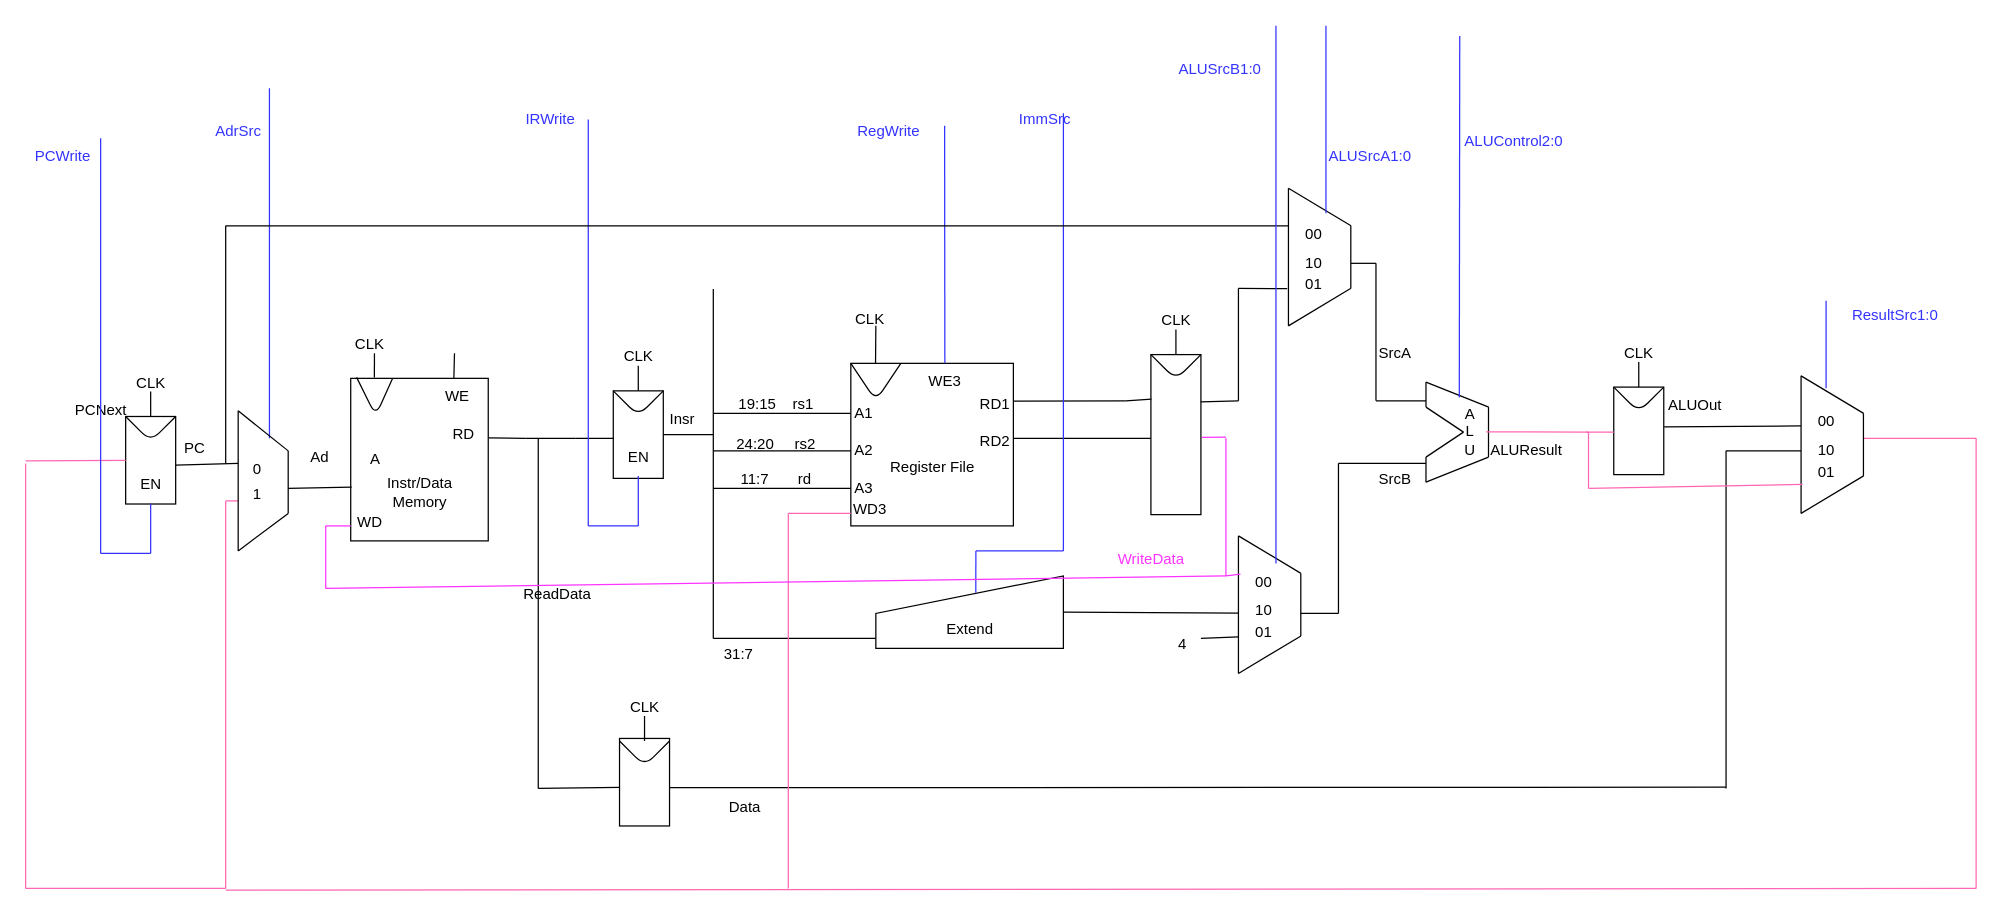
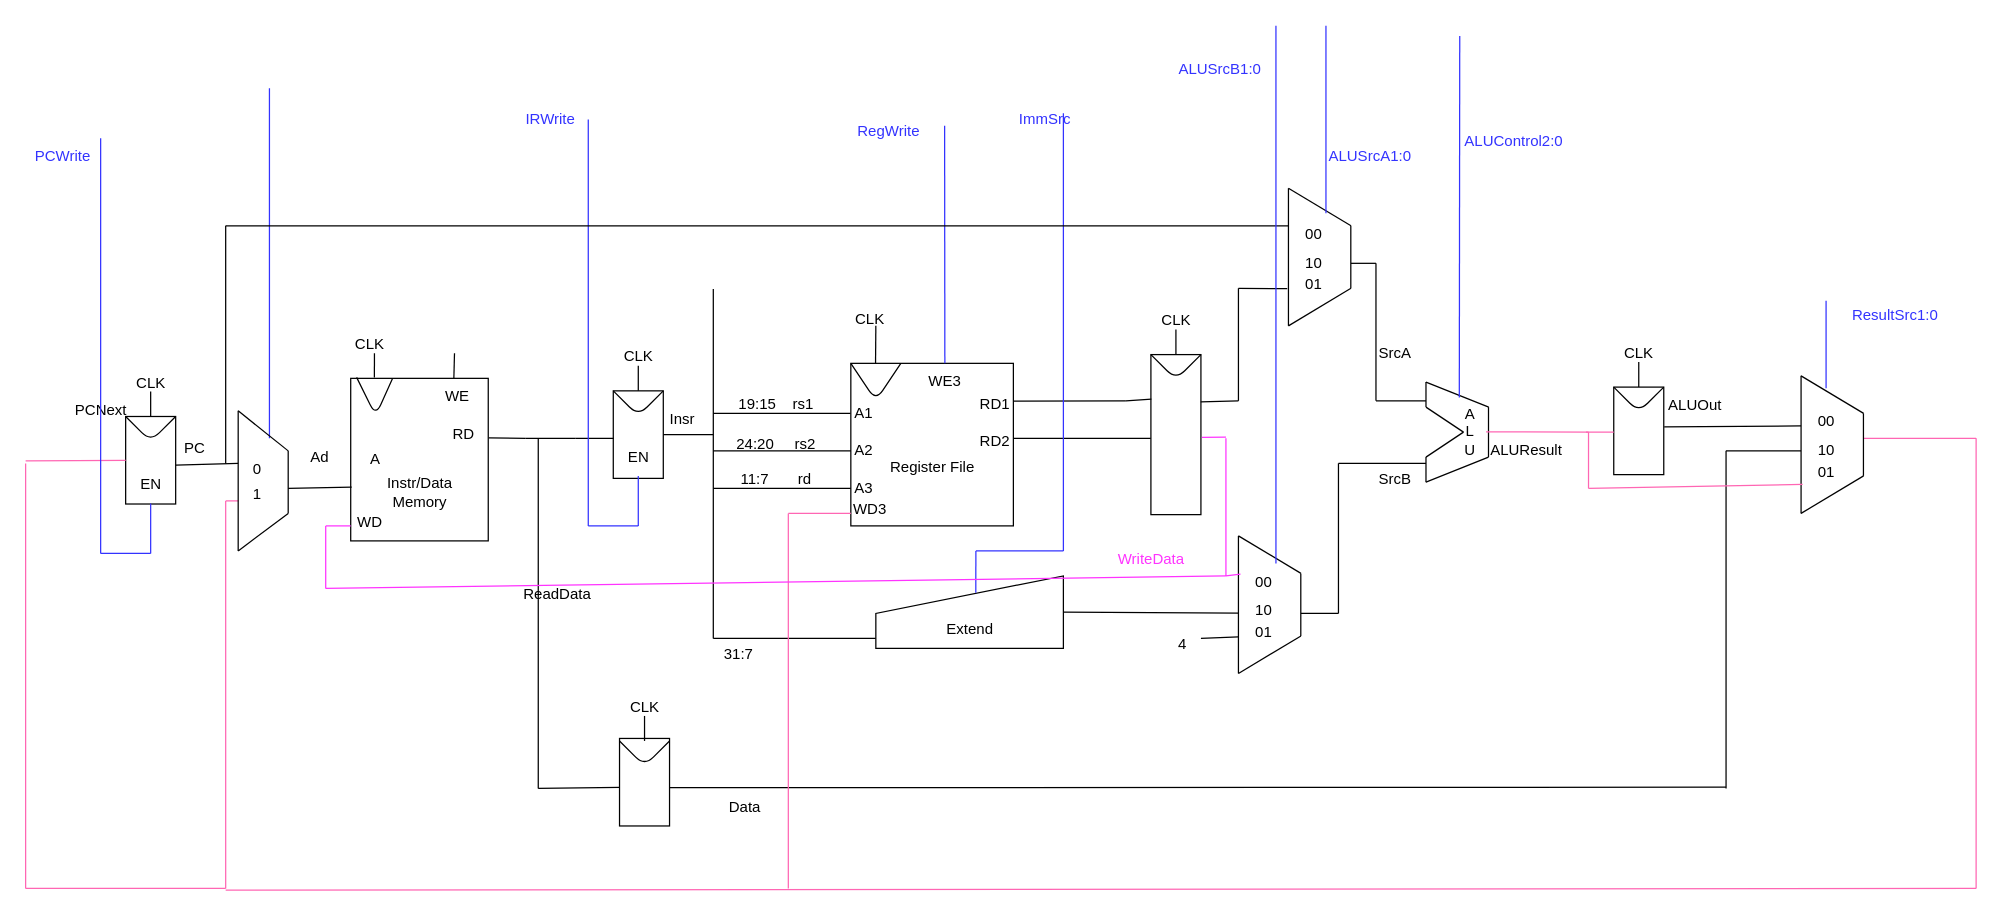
(238, 132) -> none
